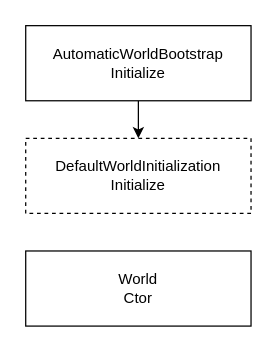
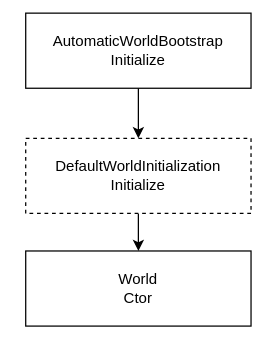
(138, 63) -> (138, 51)
none -> (138, 236)
